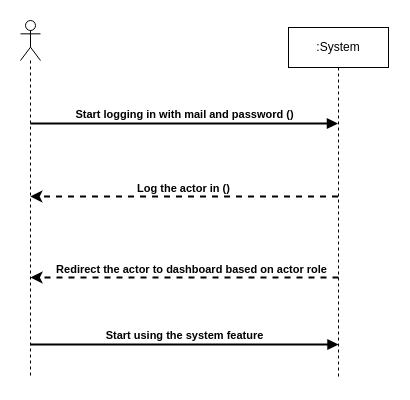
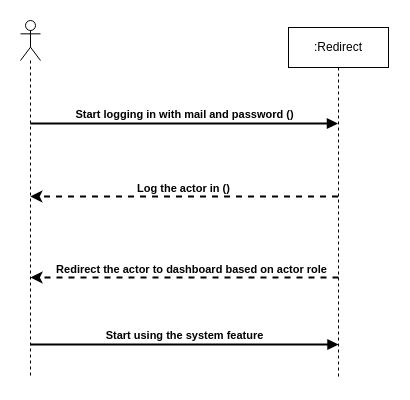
(339, 48) -> (339, 48)
